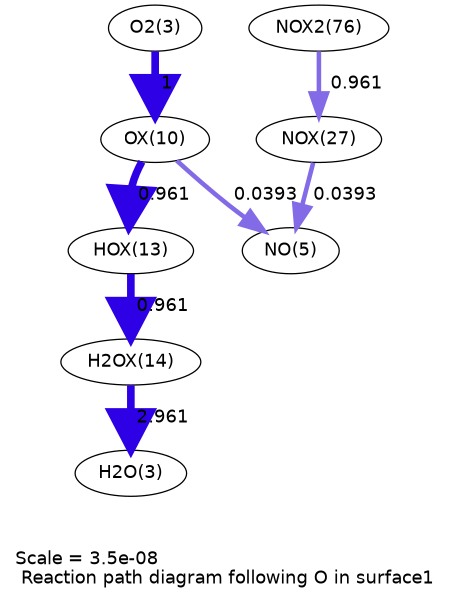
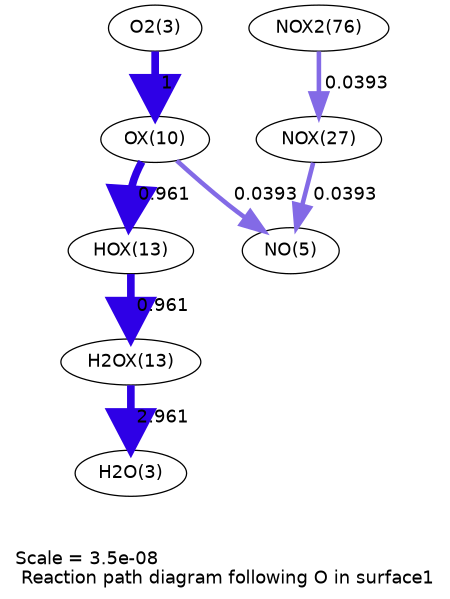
(354, 84) -> (354, 84)
(131, 362) -> (131, 362)
